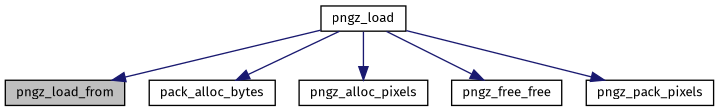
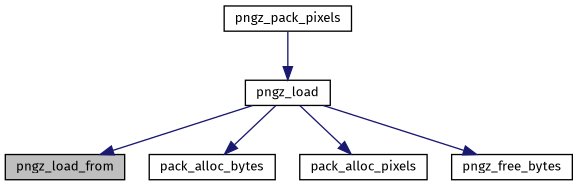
(499, 54) -> (288, 49)
(363, 93) -> (363, 167)
(507, 93) -> (512, 167)
